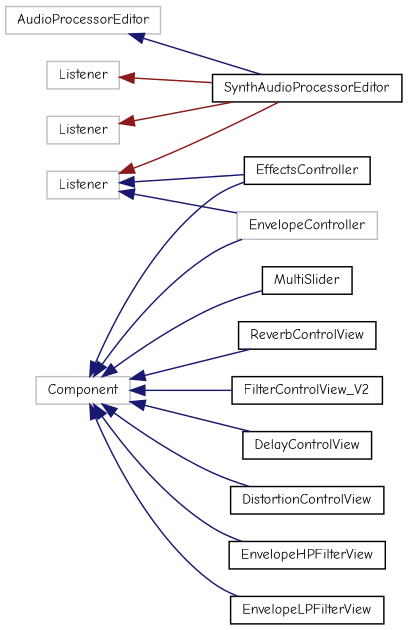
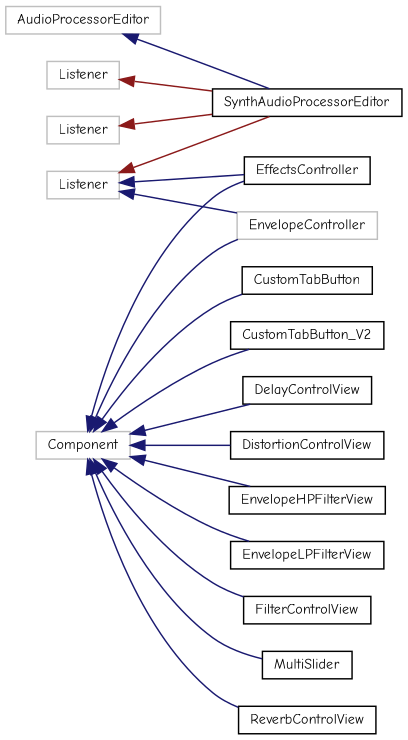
none -> (307, 280)
(307, 390) -> (307, 335)
none -> (307, 610)
